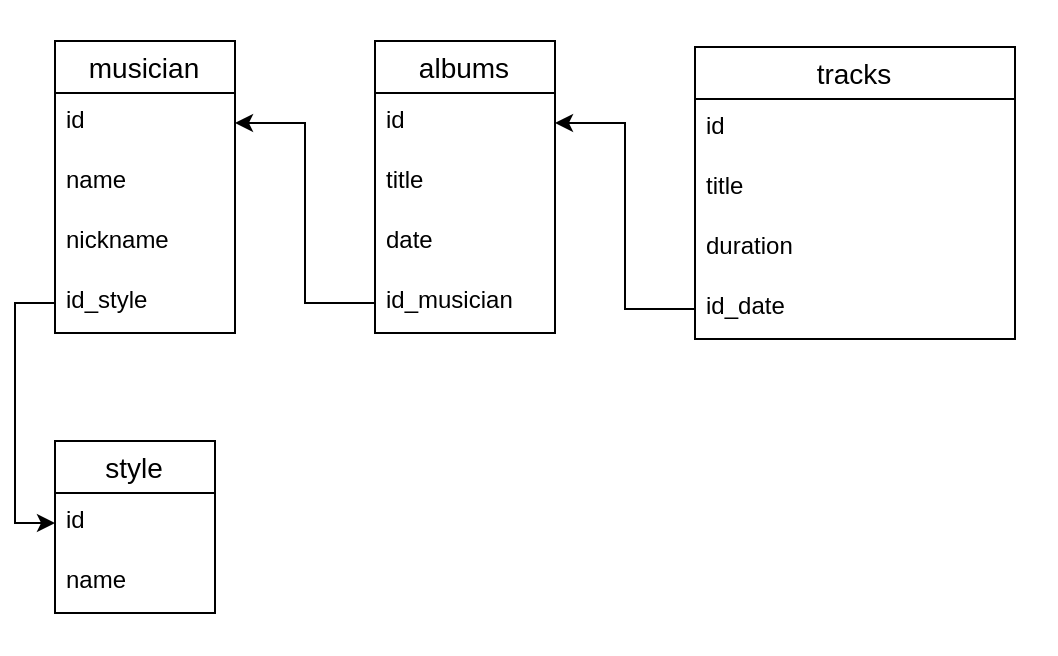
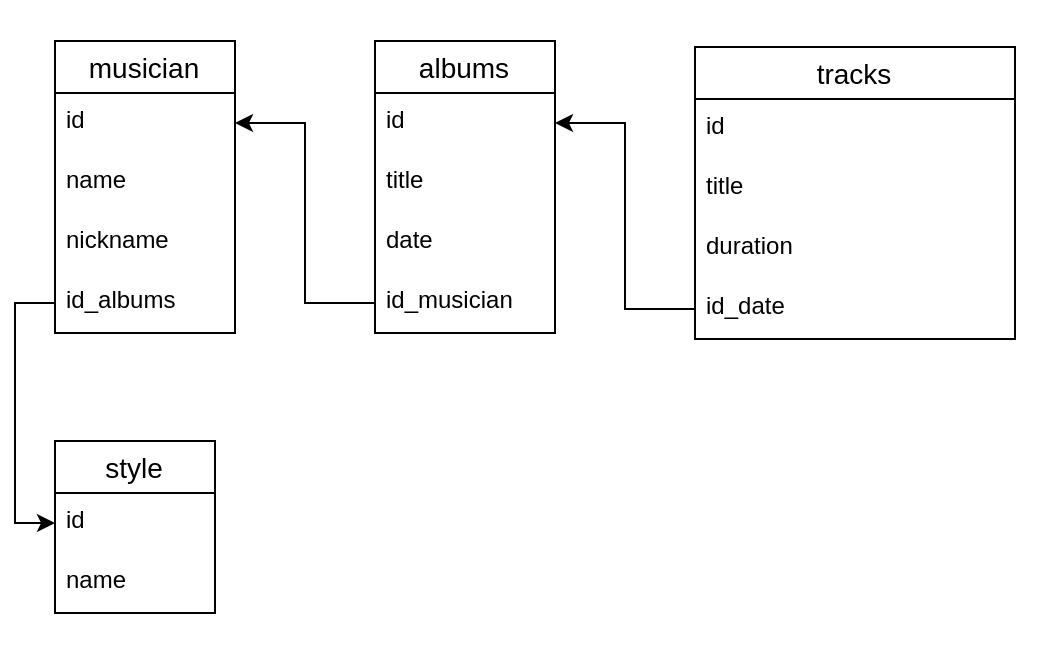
(114, 300) -> (120, 300)
